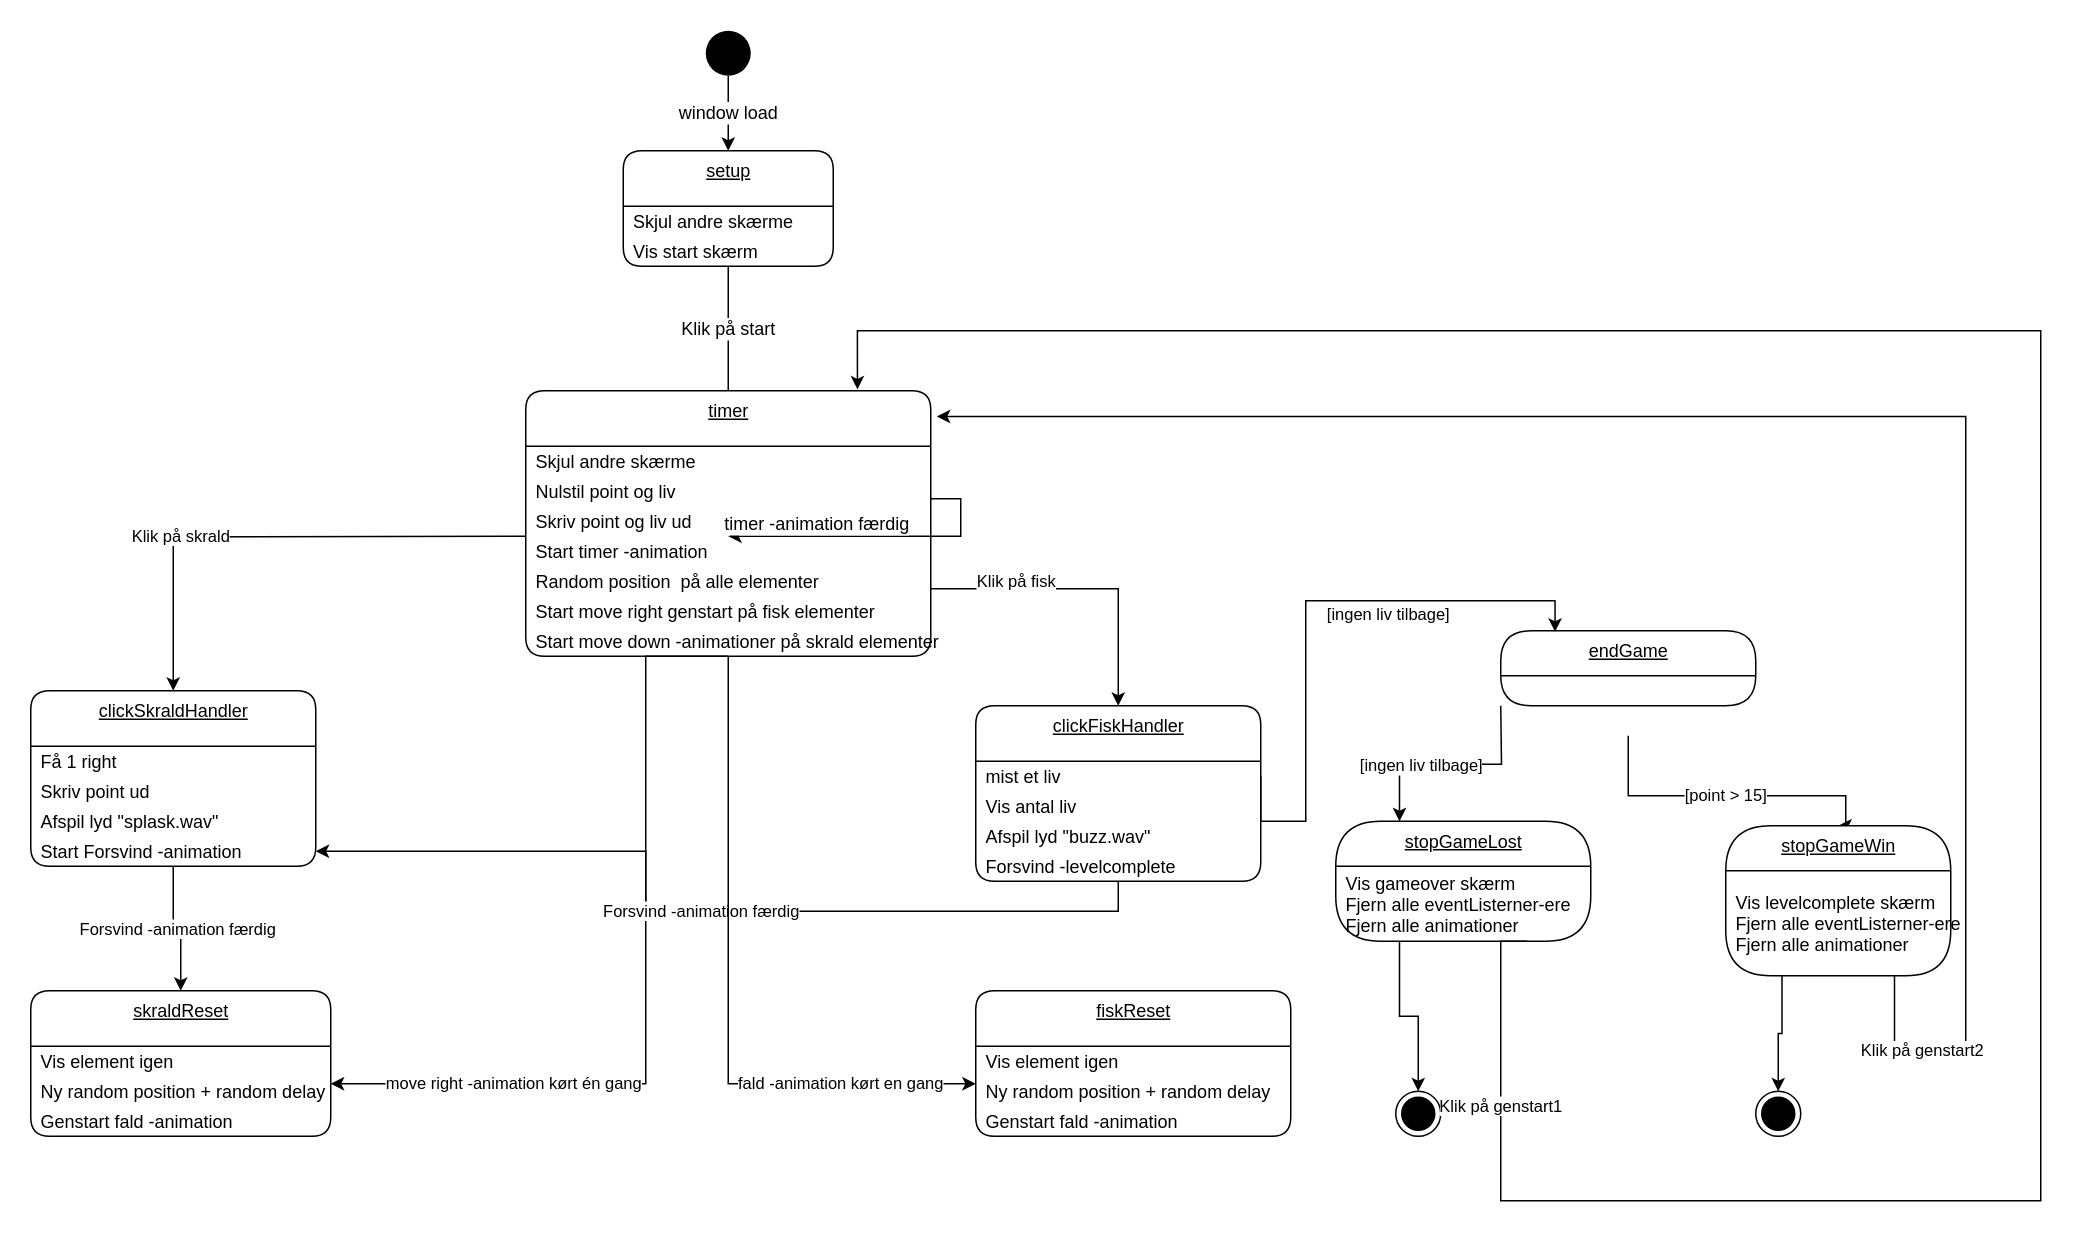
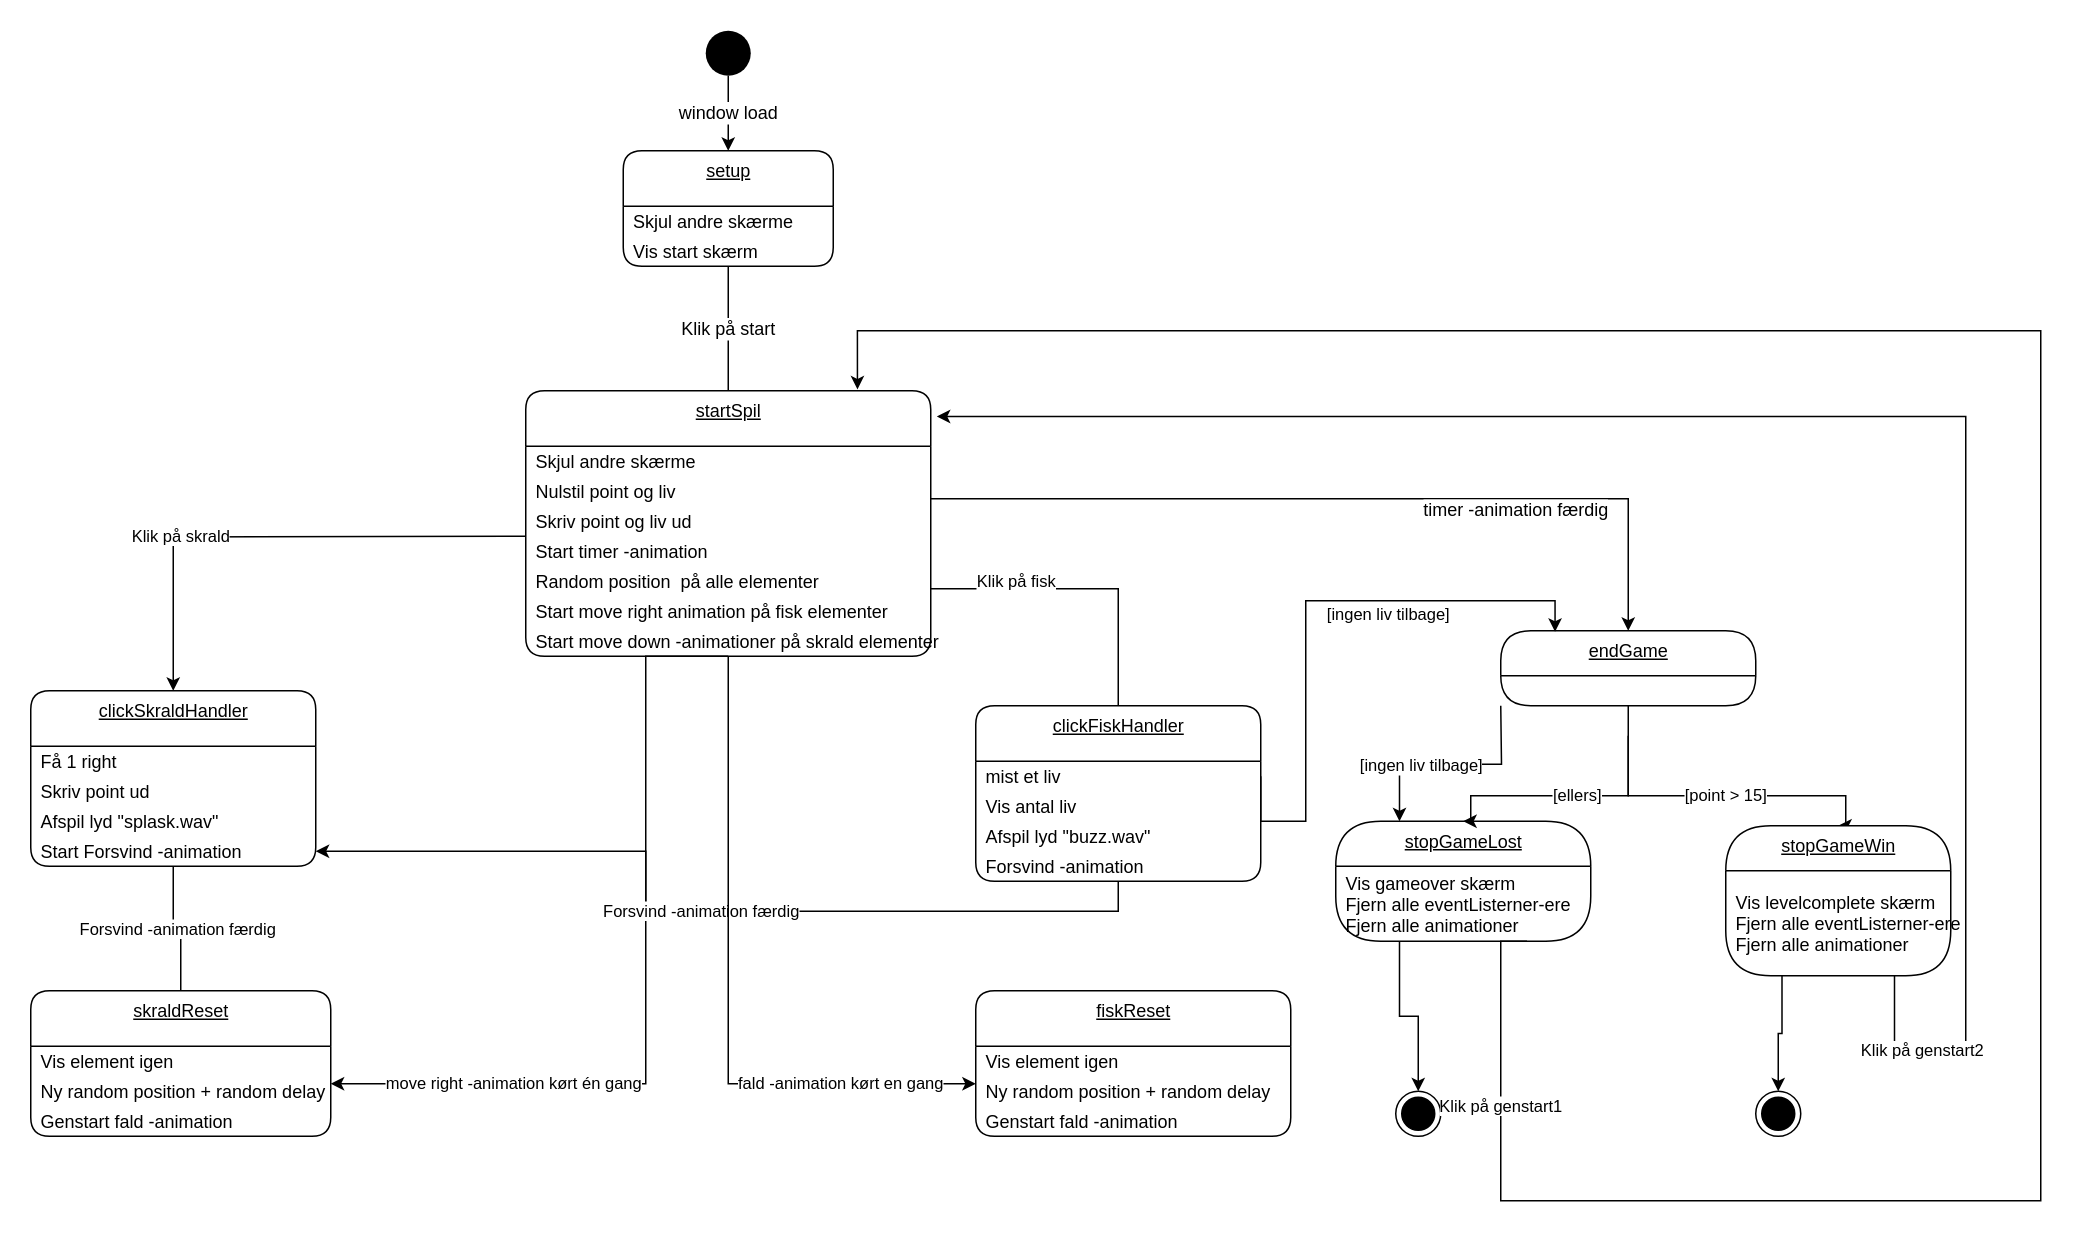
(729, 412) -> (729, 412)
(869, 536) -> (1354, 499)
(731, 612) -> (732, 612)
(1118, 694) -> (1118, 698)
none -> (1536, 796)
(1090, 867) -> (1072, 867)
(181, 979) -> (181, 983)
